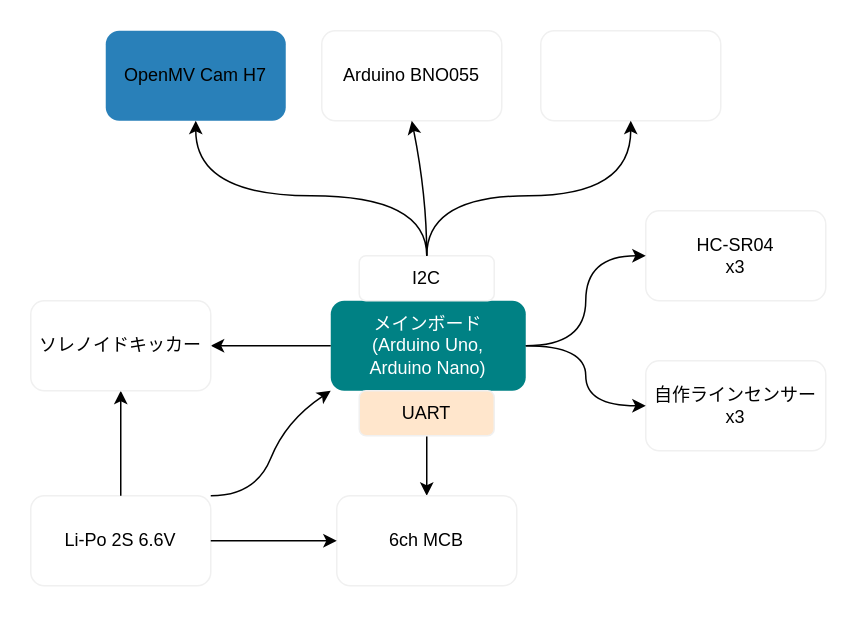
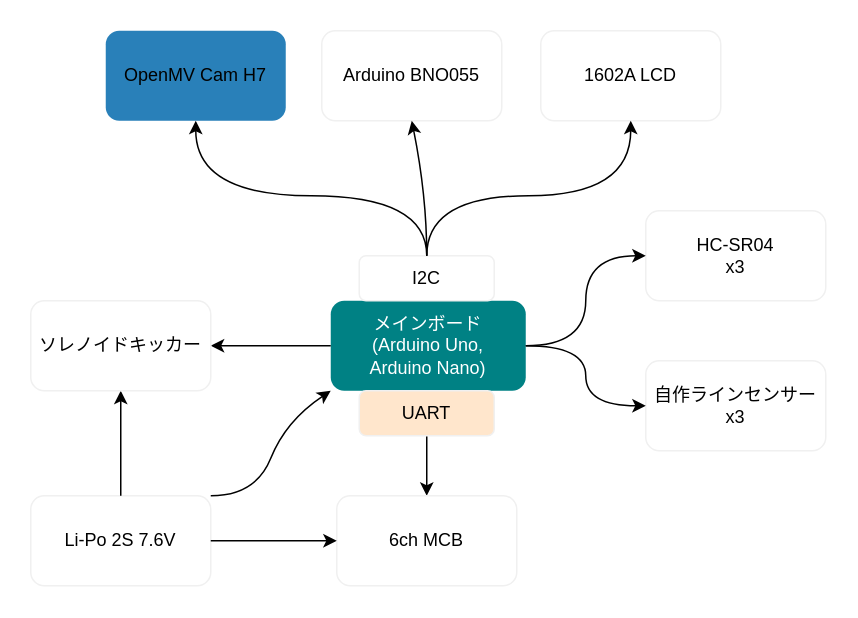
none -> (631, 76)
(121, 541) -> (121, 541)
